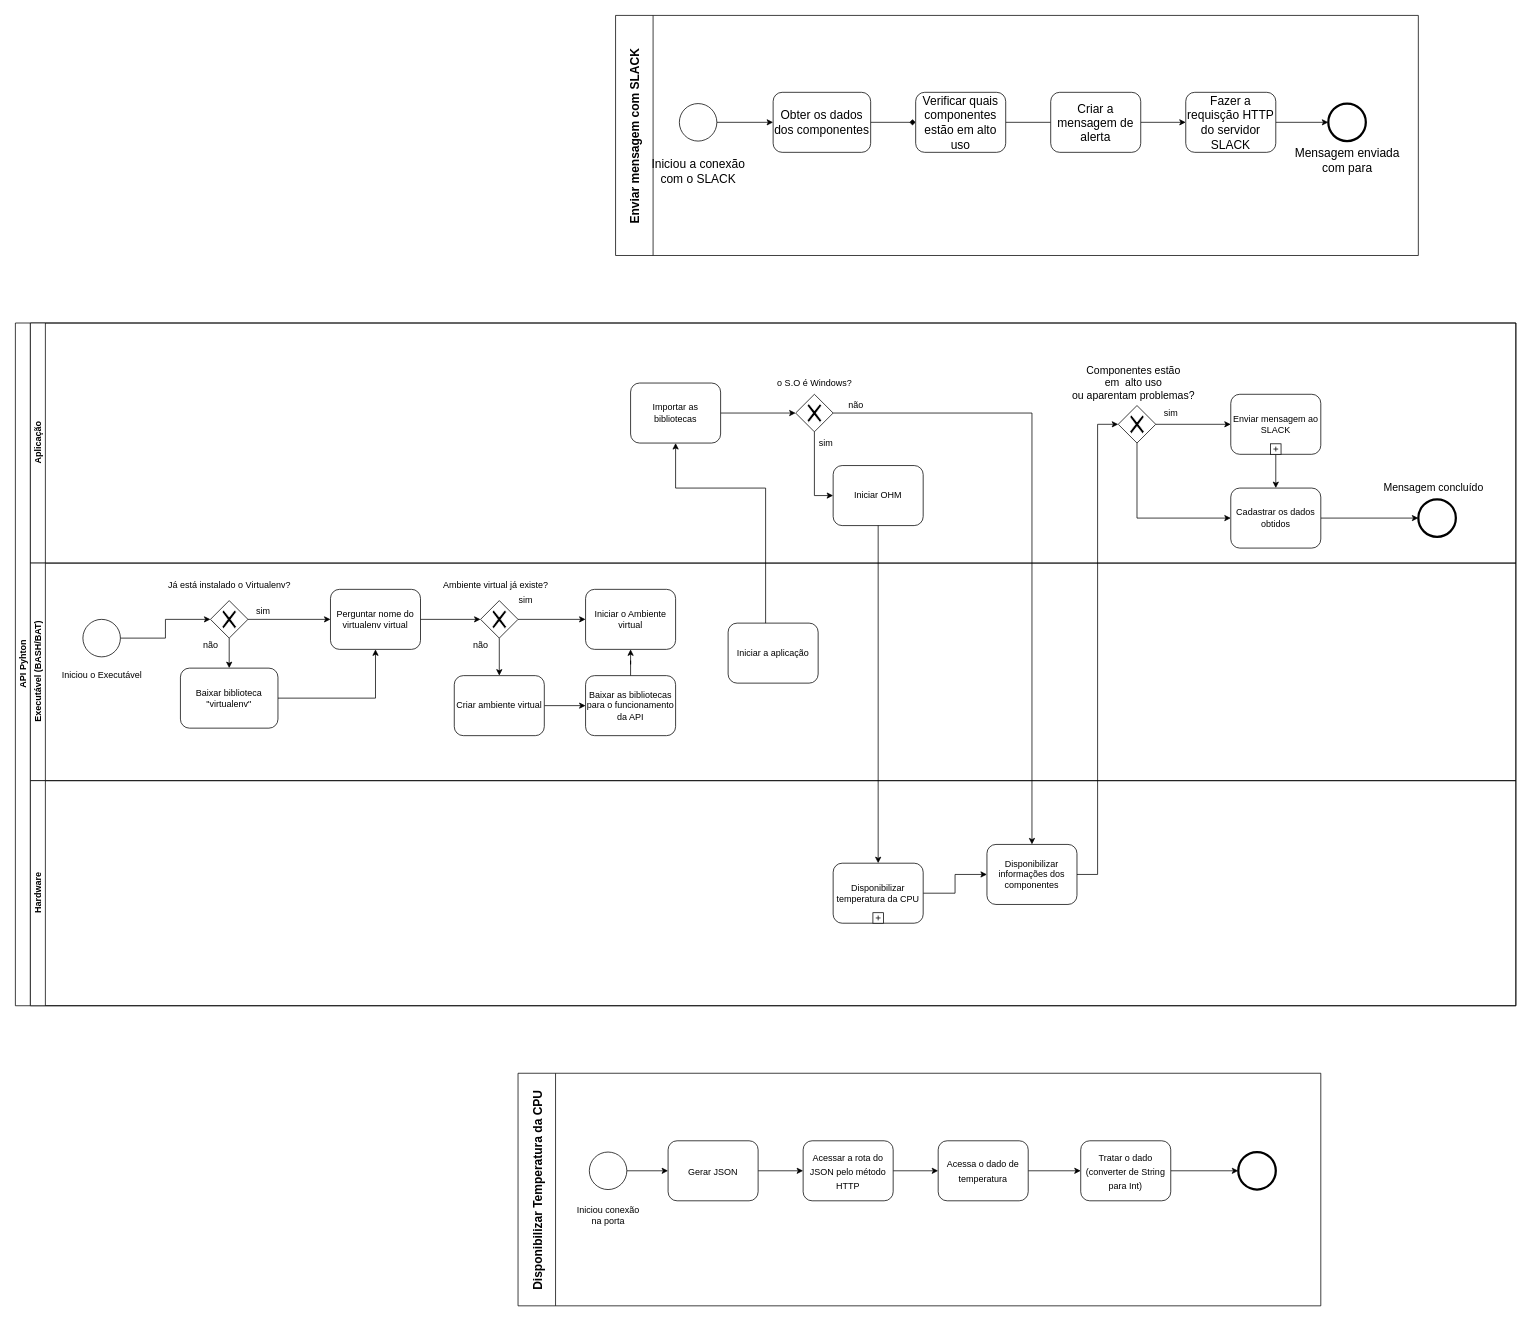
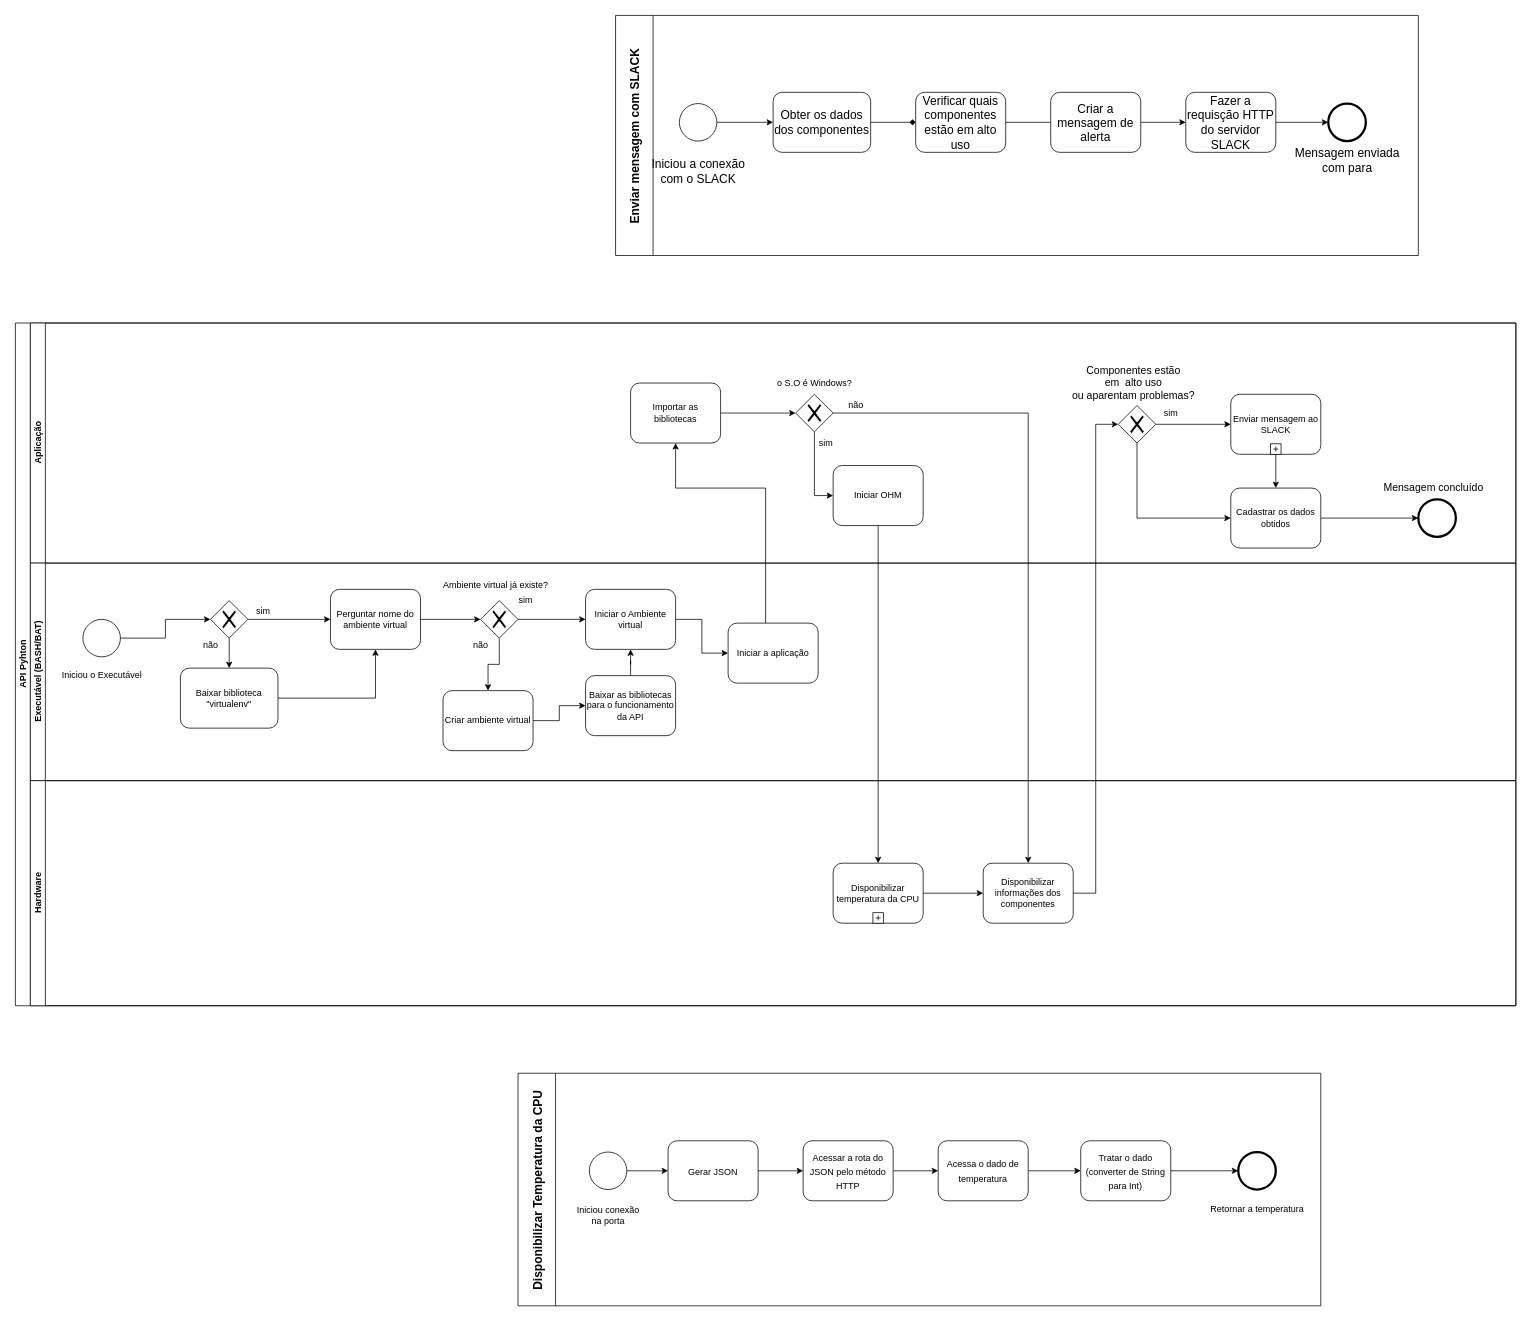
(229, 585) -> none
(375, 619) -> (375, 619)
none -> (690, 619)
(499, 705) -> (488, 720)
(1032, 874) -> (1028, 893)
none -> (1257, 1208)
